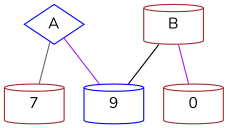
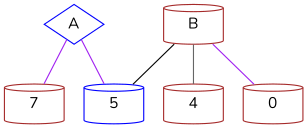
(45, 63) -> (55, 62)
(114, 104) -> (114, 104)
none -> (193, 104)
